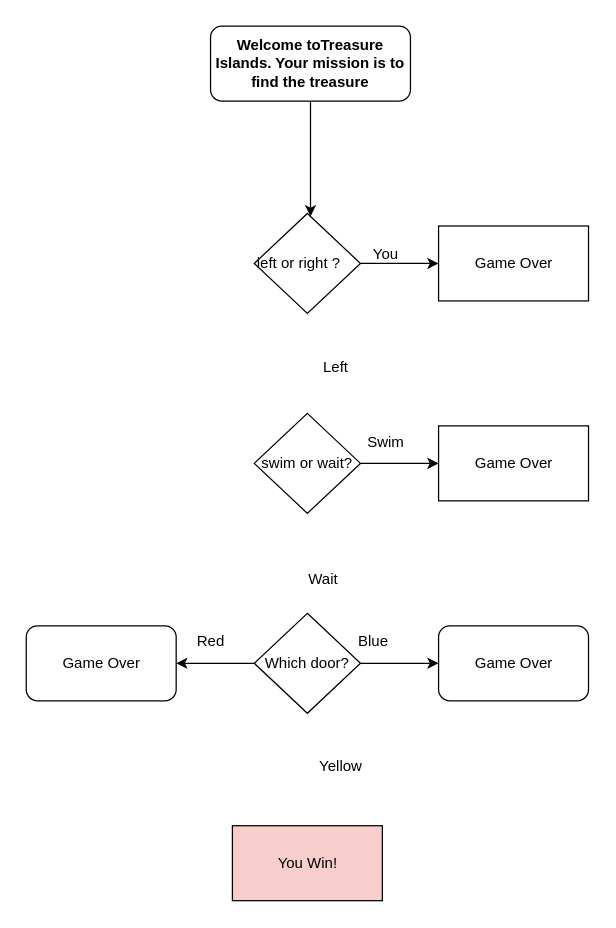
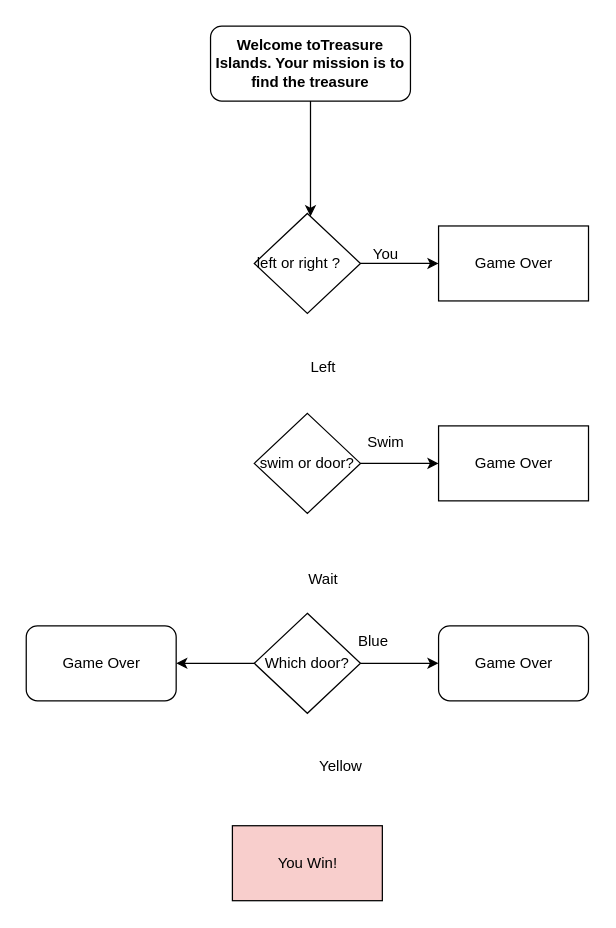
(336, 367) -> (323, 367)
(308, 463) -> (308, 463)
(211, 642) -> none
